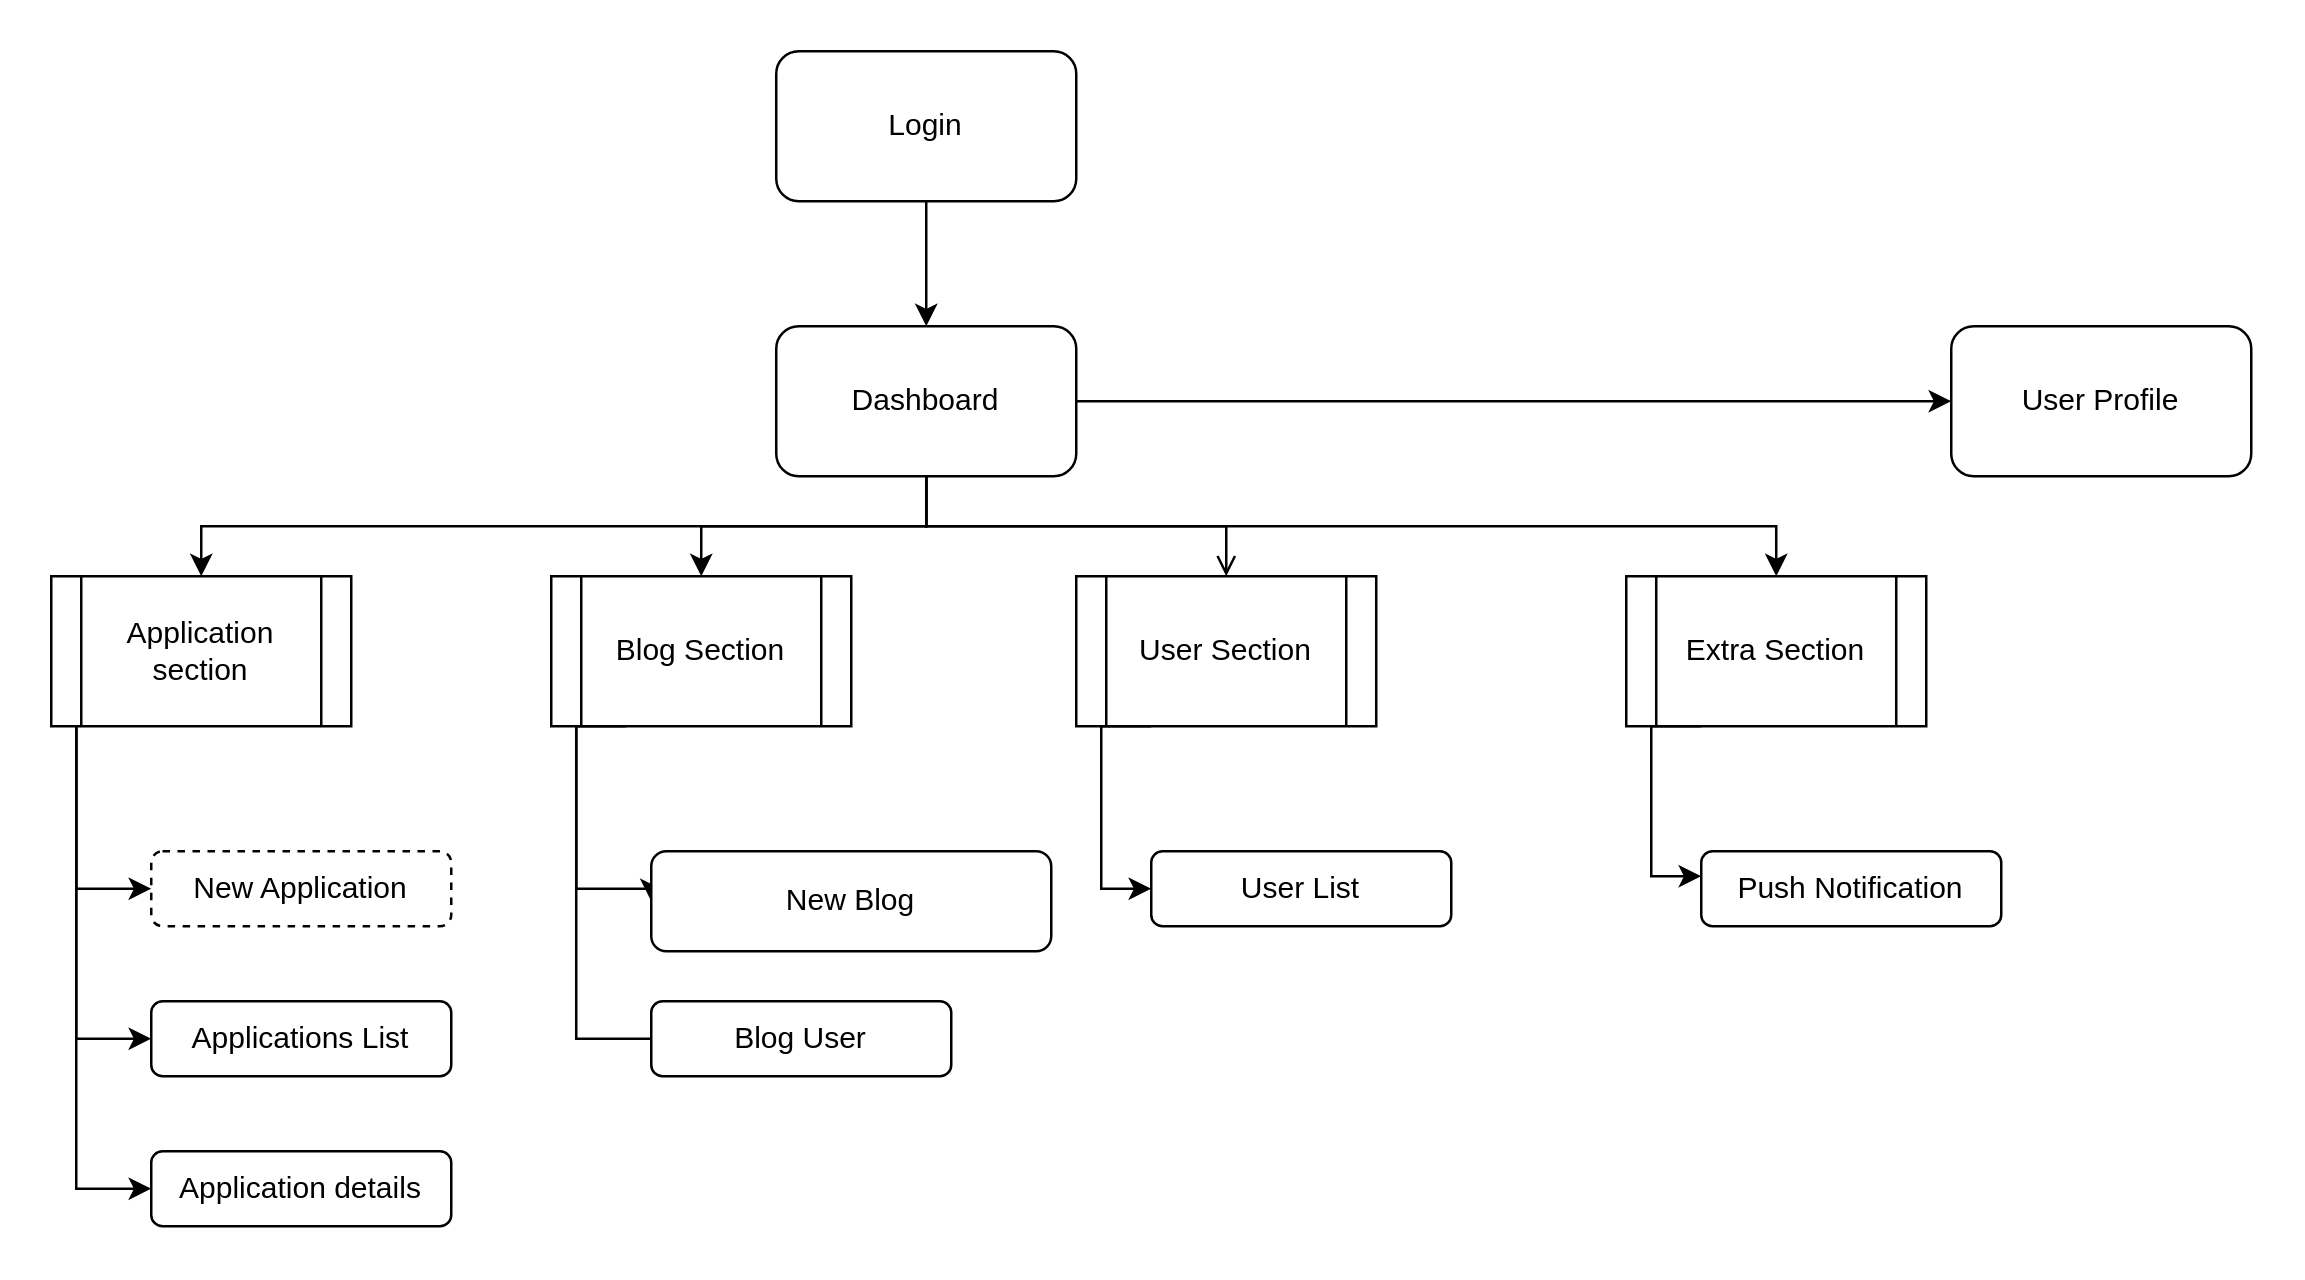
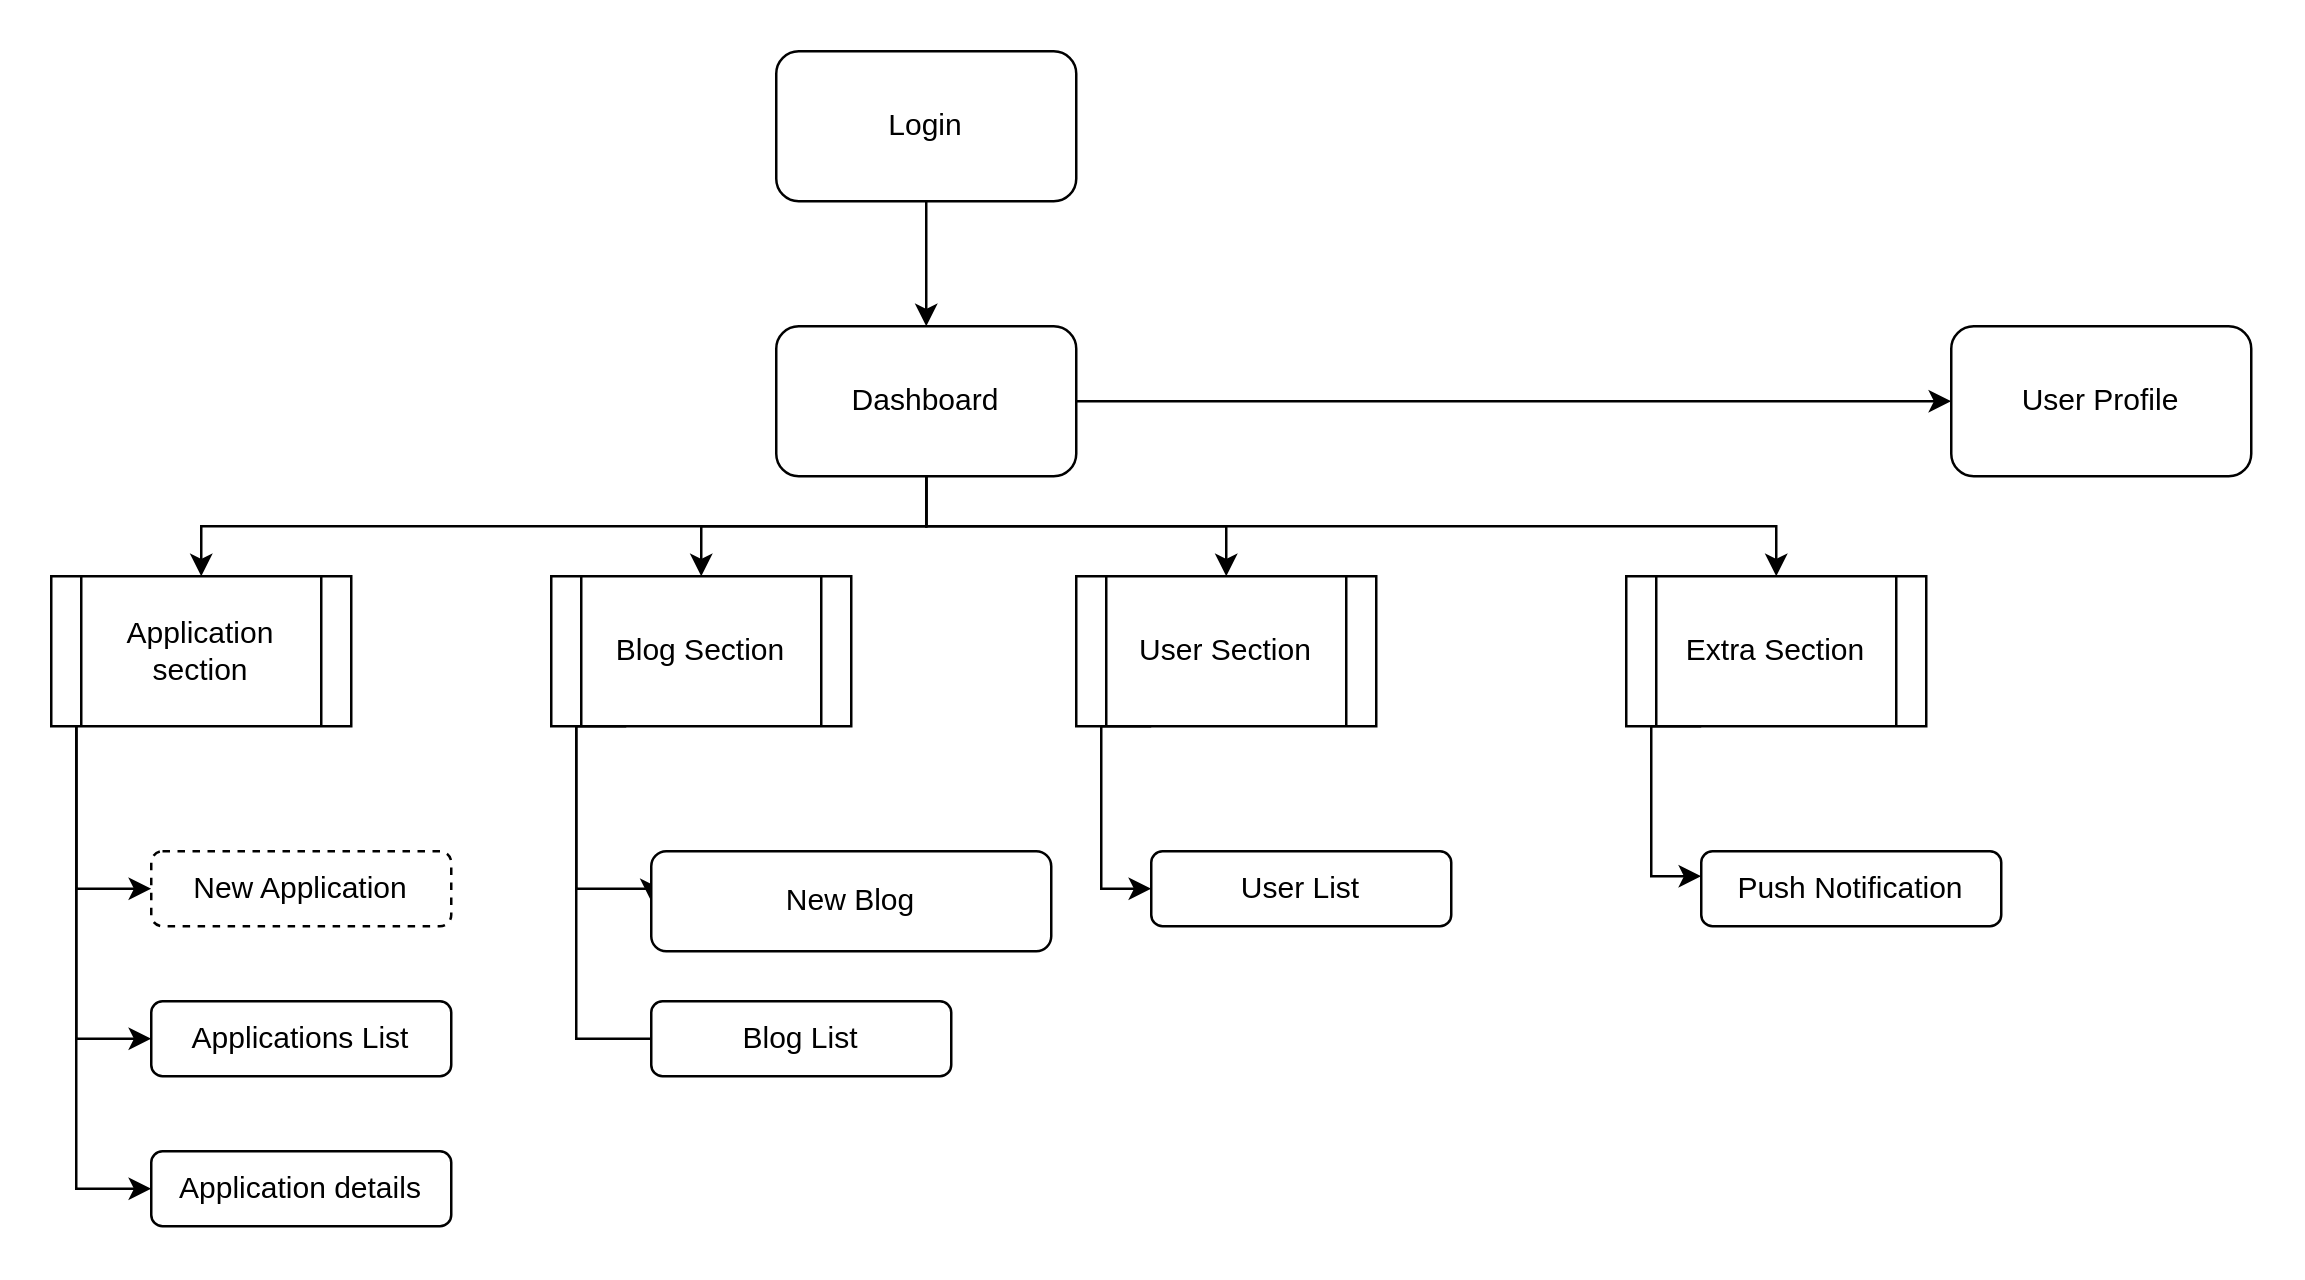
(1226, 562) -> (1226, 558)
(801, 1039) -> (801, 1039)
